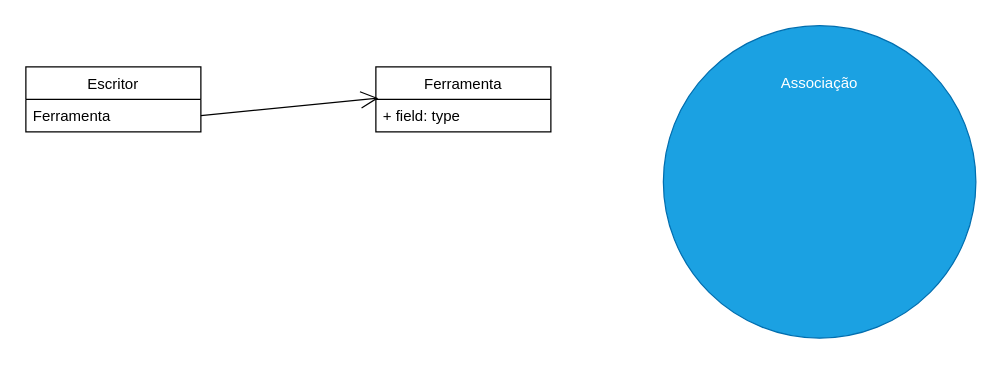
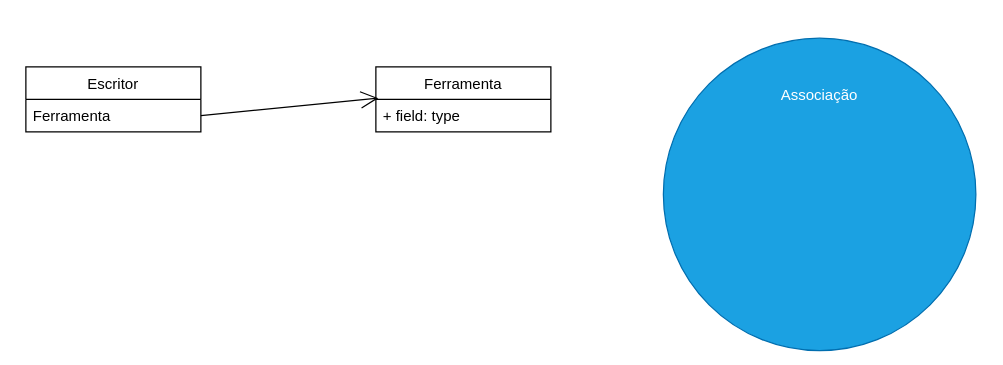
(819, 182) -> (819, 194)
